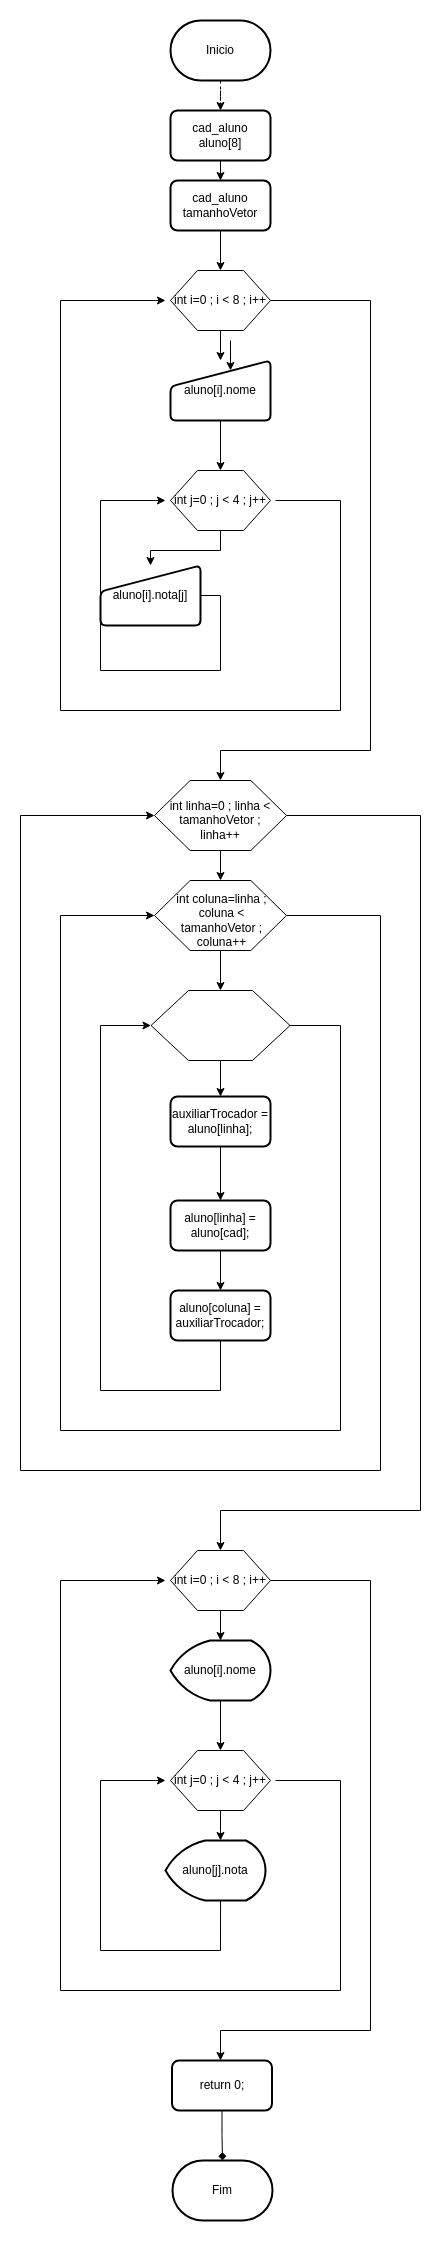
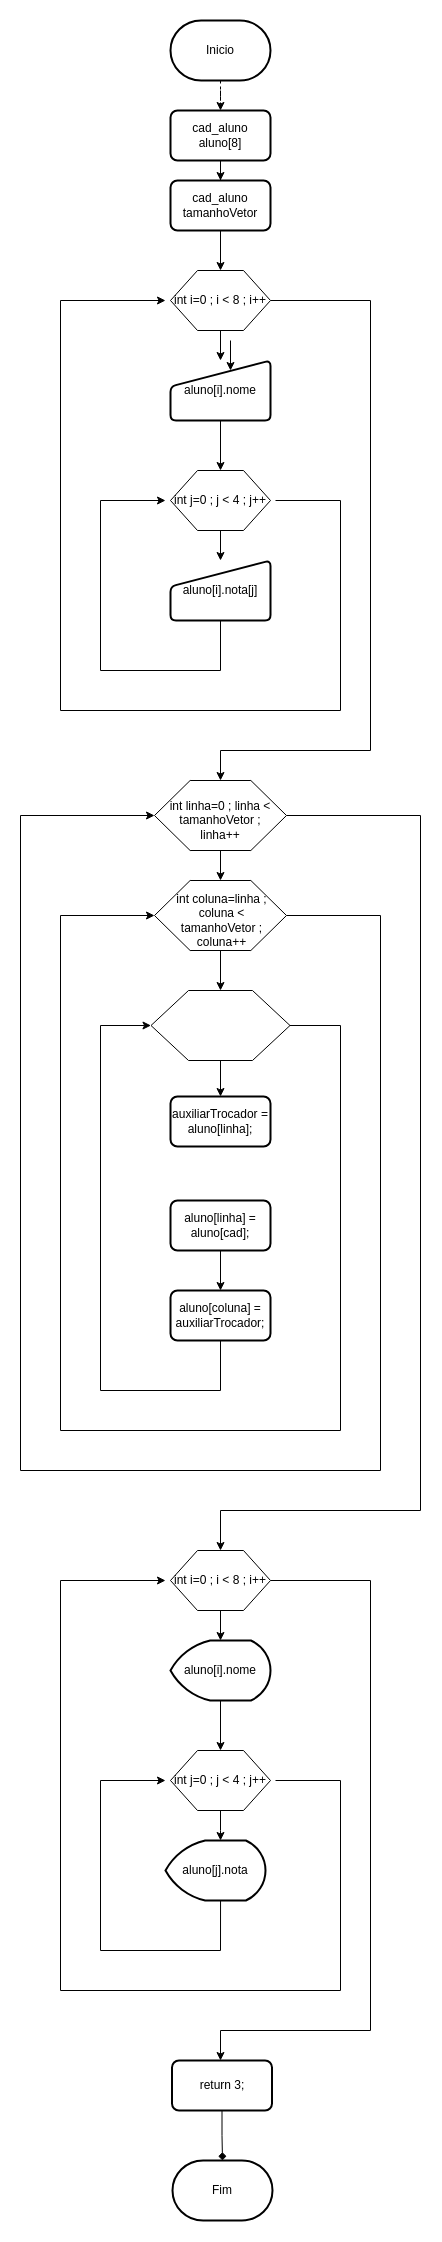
(151, 596) -> (221, 591)
(221, 1170) -> none
(223, 2086) -> (223, 2086)
